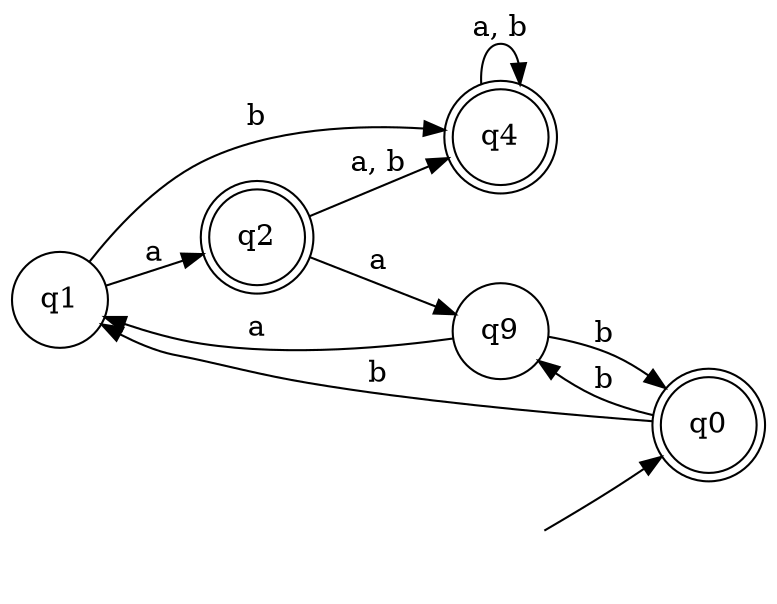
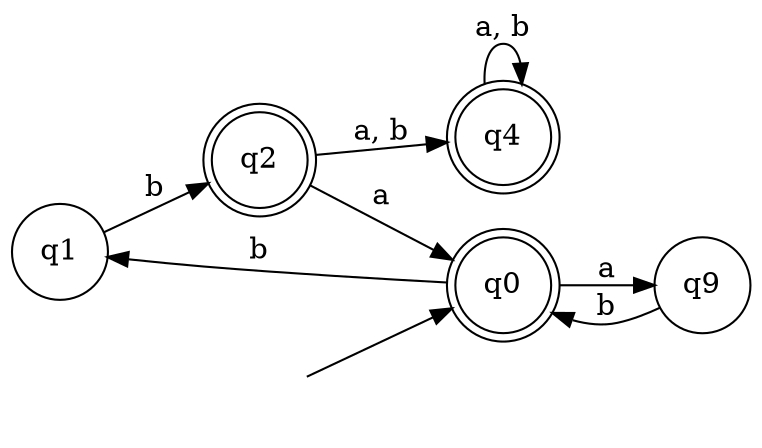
(236, 148) -> none
(154, 253) -> (155, 188)
(373, 282) -> (372, 218)
(287, 350) -> none
(605, 380) -> (607, 270)
